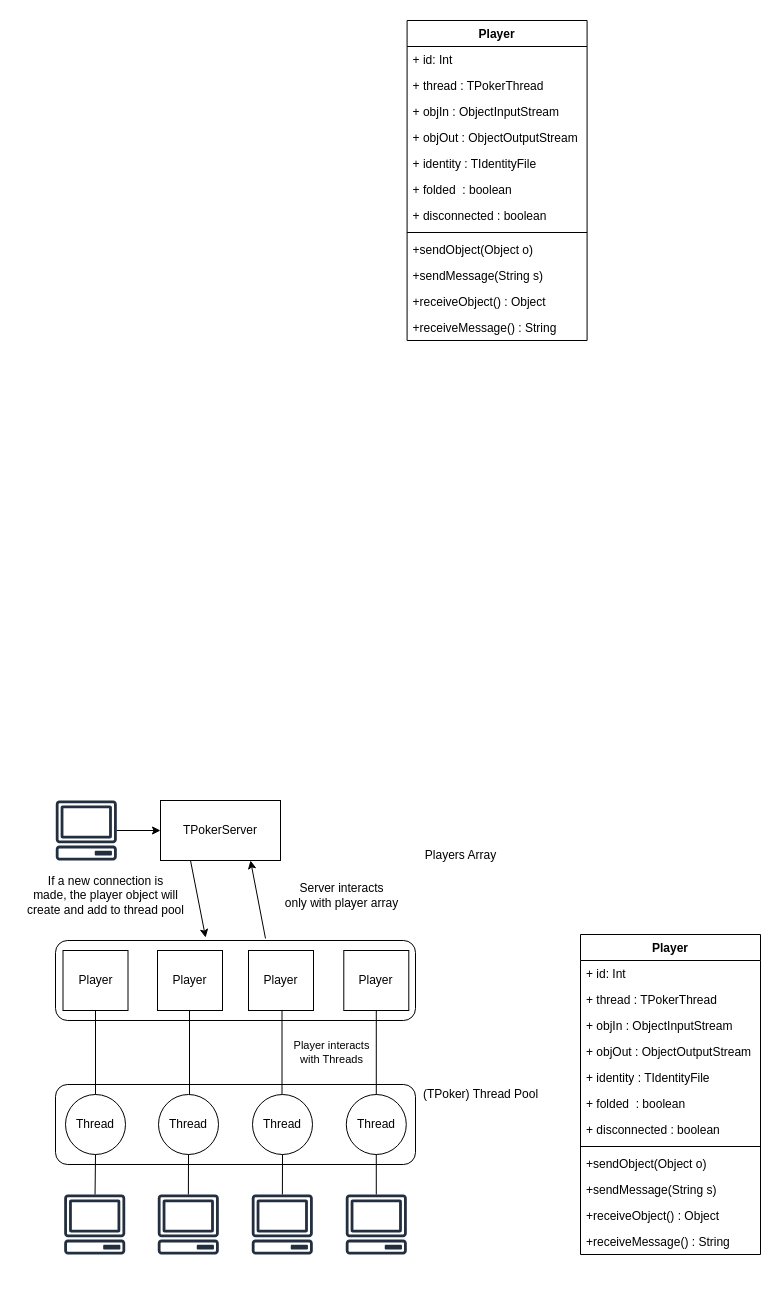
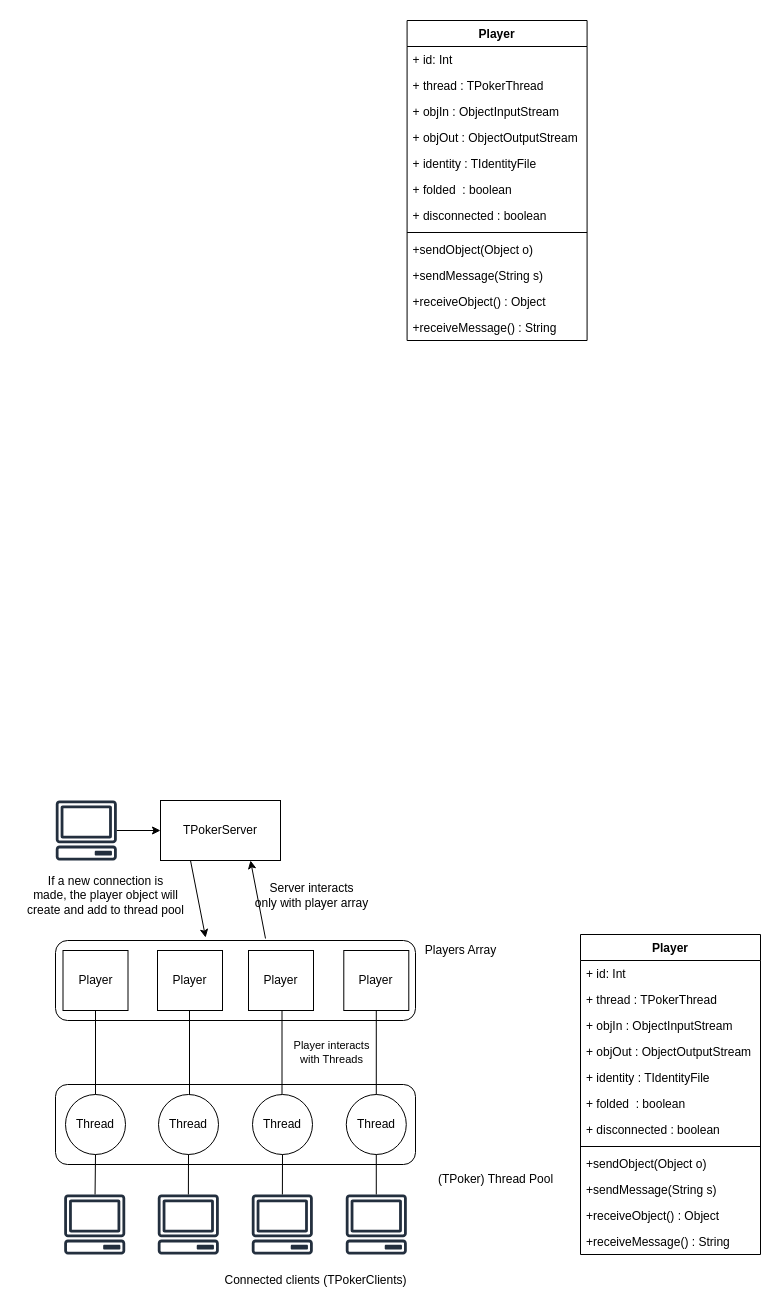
(461, 856) -> (461, 951)
(341, 896) -> (311, 896)
(481, 1095) -> (496, 1180)
none -> (316, 1281)
